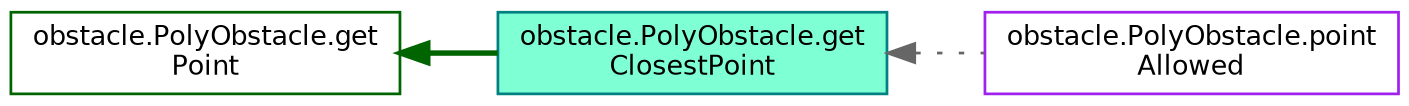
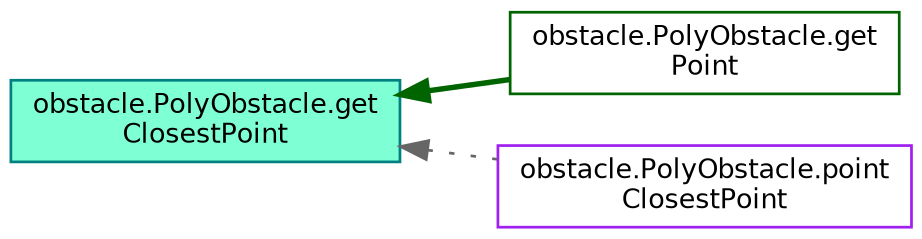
(463, 53) -> (468, 85)
(1192, 53) -> (705, 186)
